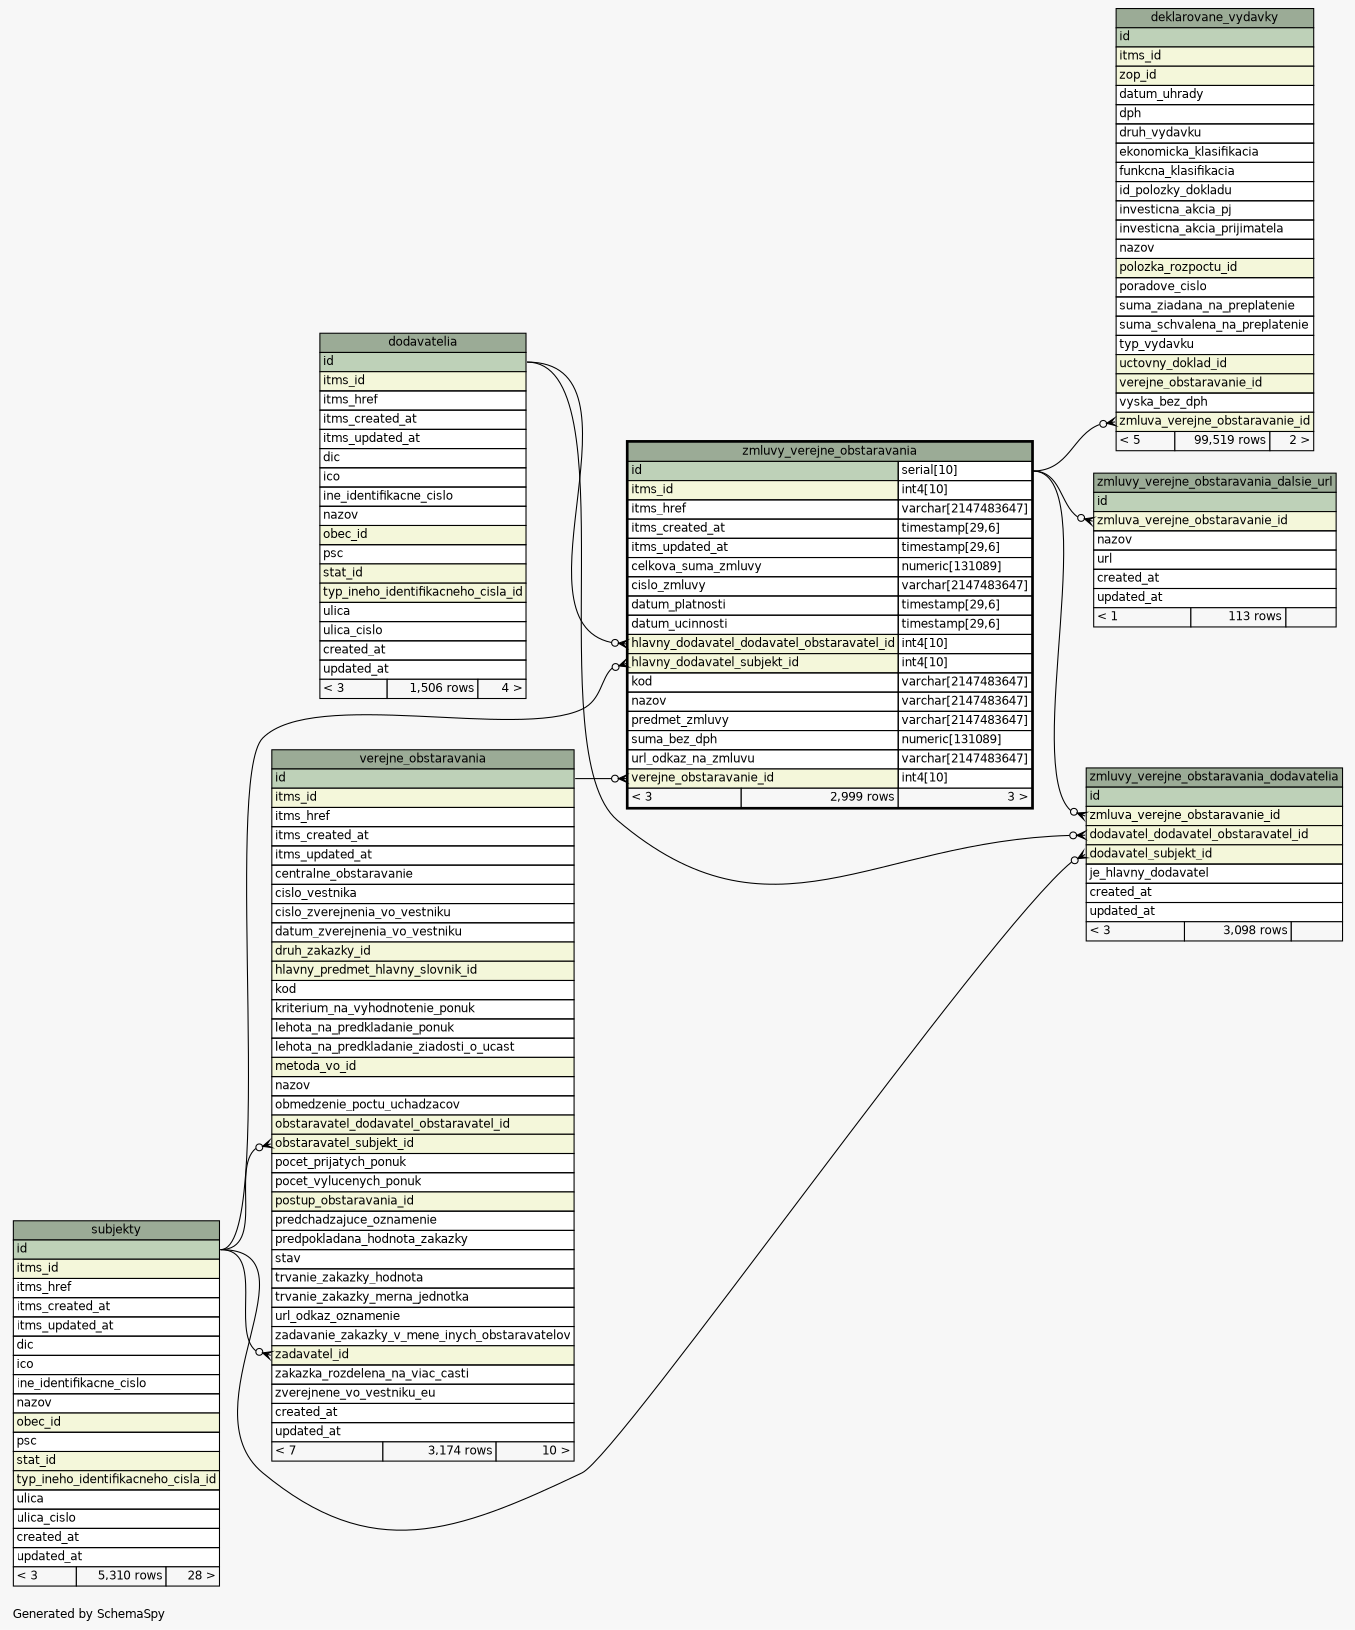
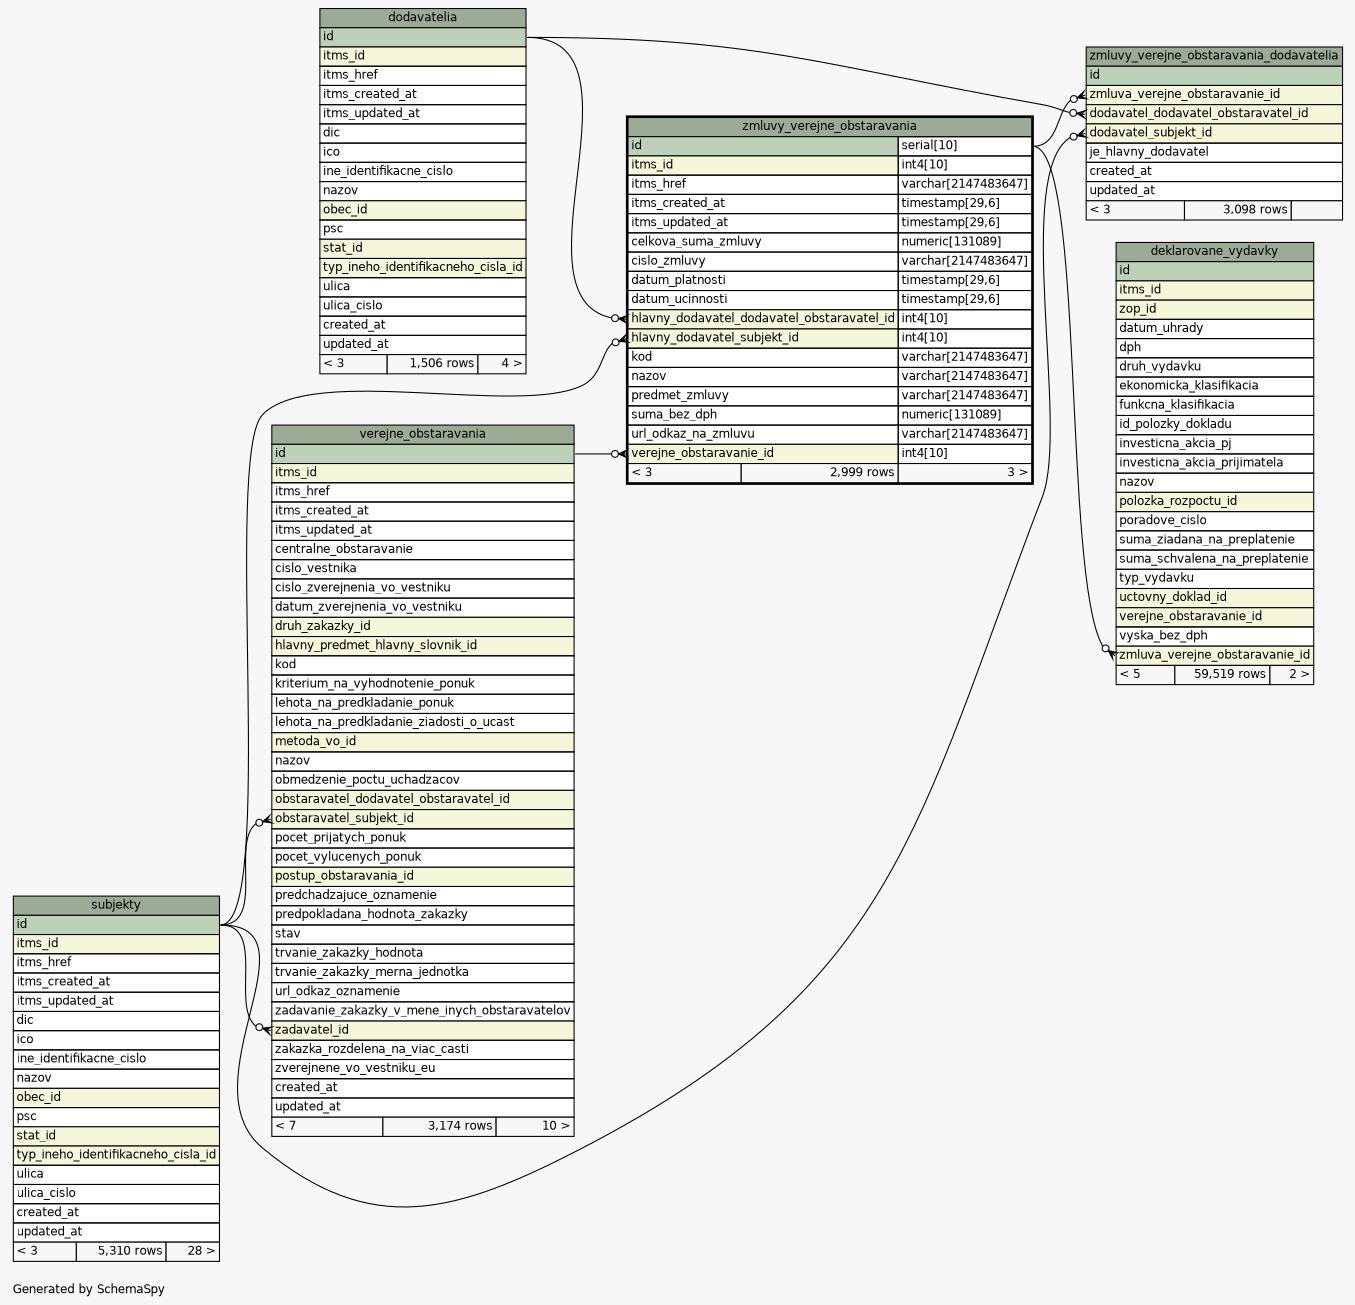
(1230, 441) -> (1230, 674)
(1214, 550) -> none
